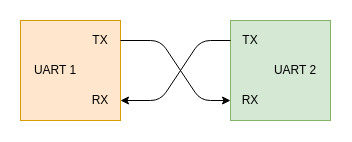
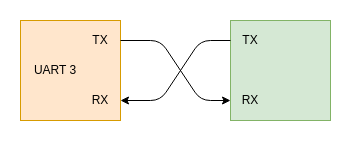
(56, 71) -> (56, 71)
(296, 71) -> none
